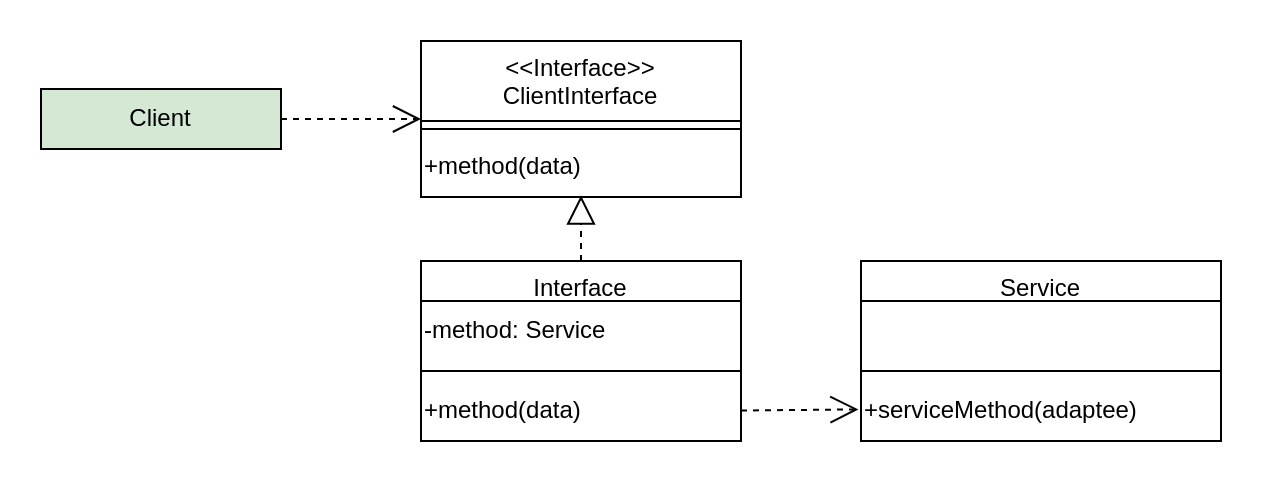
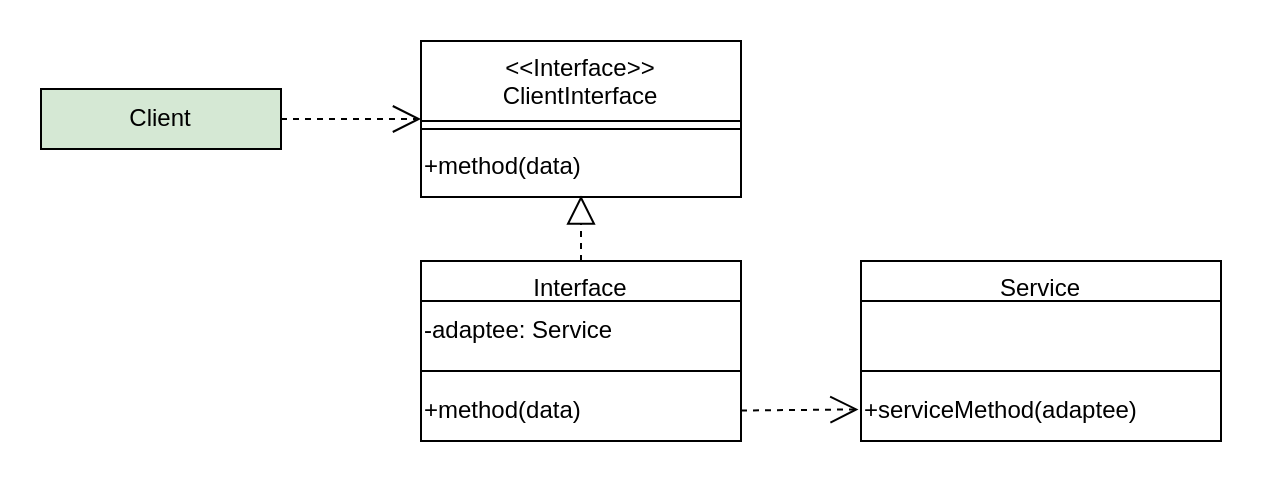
(523, 331) -> (530, 331)
